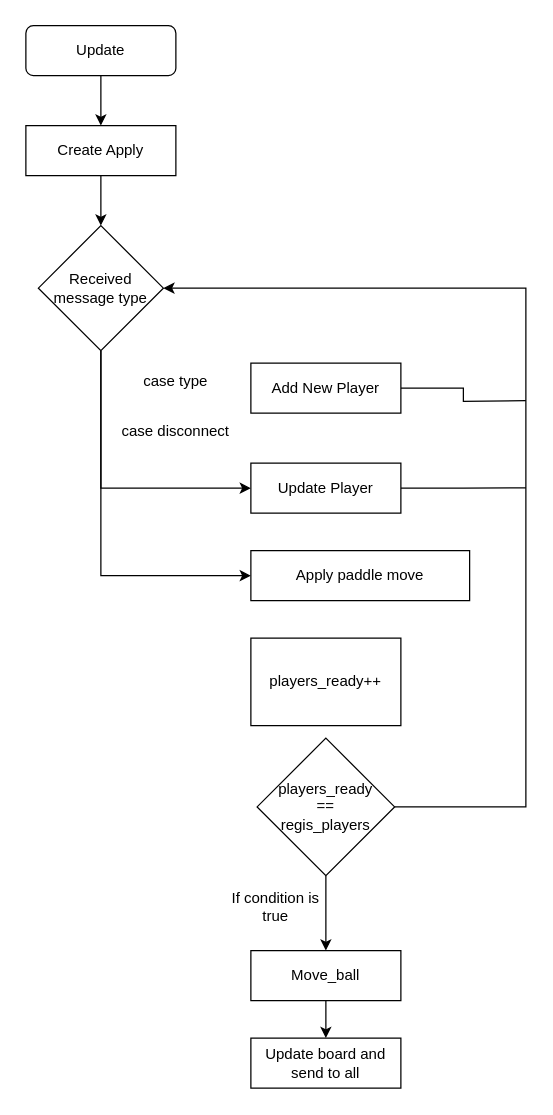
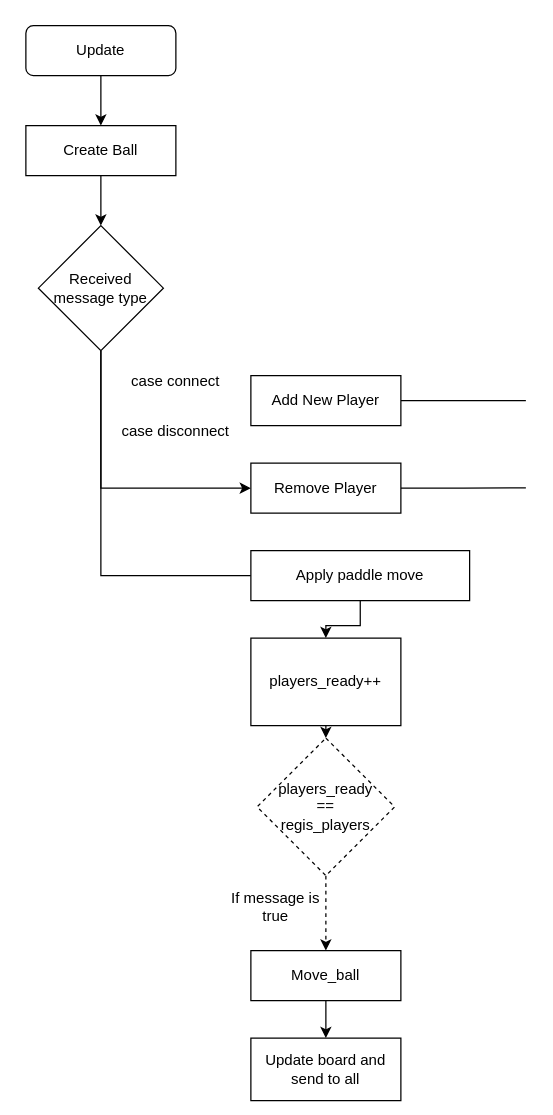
(101, 151) -> (101, 151)
(176, 382) -> (176, 382)
(326, 388) -> (326, 401)
(526, 436) -> none
(326, 488) -> (326, 488)
(241, 576) -> (244, 576)
none -> (354, 626)
none -> (326, 728)
(326, 807) -> (326, 807)
(276, 907) -> (276, 907)
(326, 909) -> (326, 909)
(326, 1063) -> (326, 1069)
